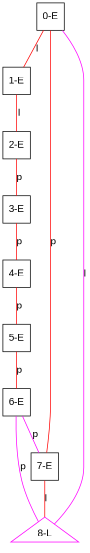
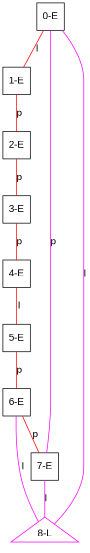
(20, 113) -> (20, 113)
(51, 242) -> (51, 242)
(20, 306) -> (20, 306)
(31, 434) -> (31, 434)
(23, 467) -> (23, 467)
(45, 499) -> (45, 499)
